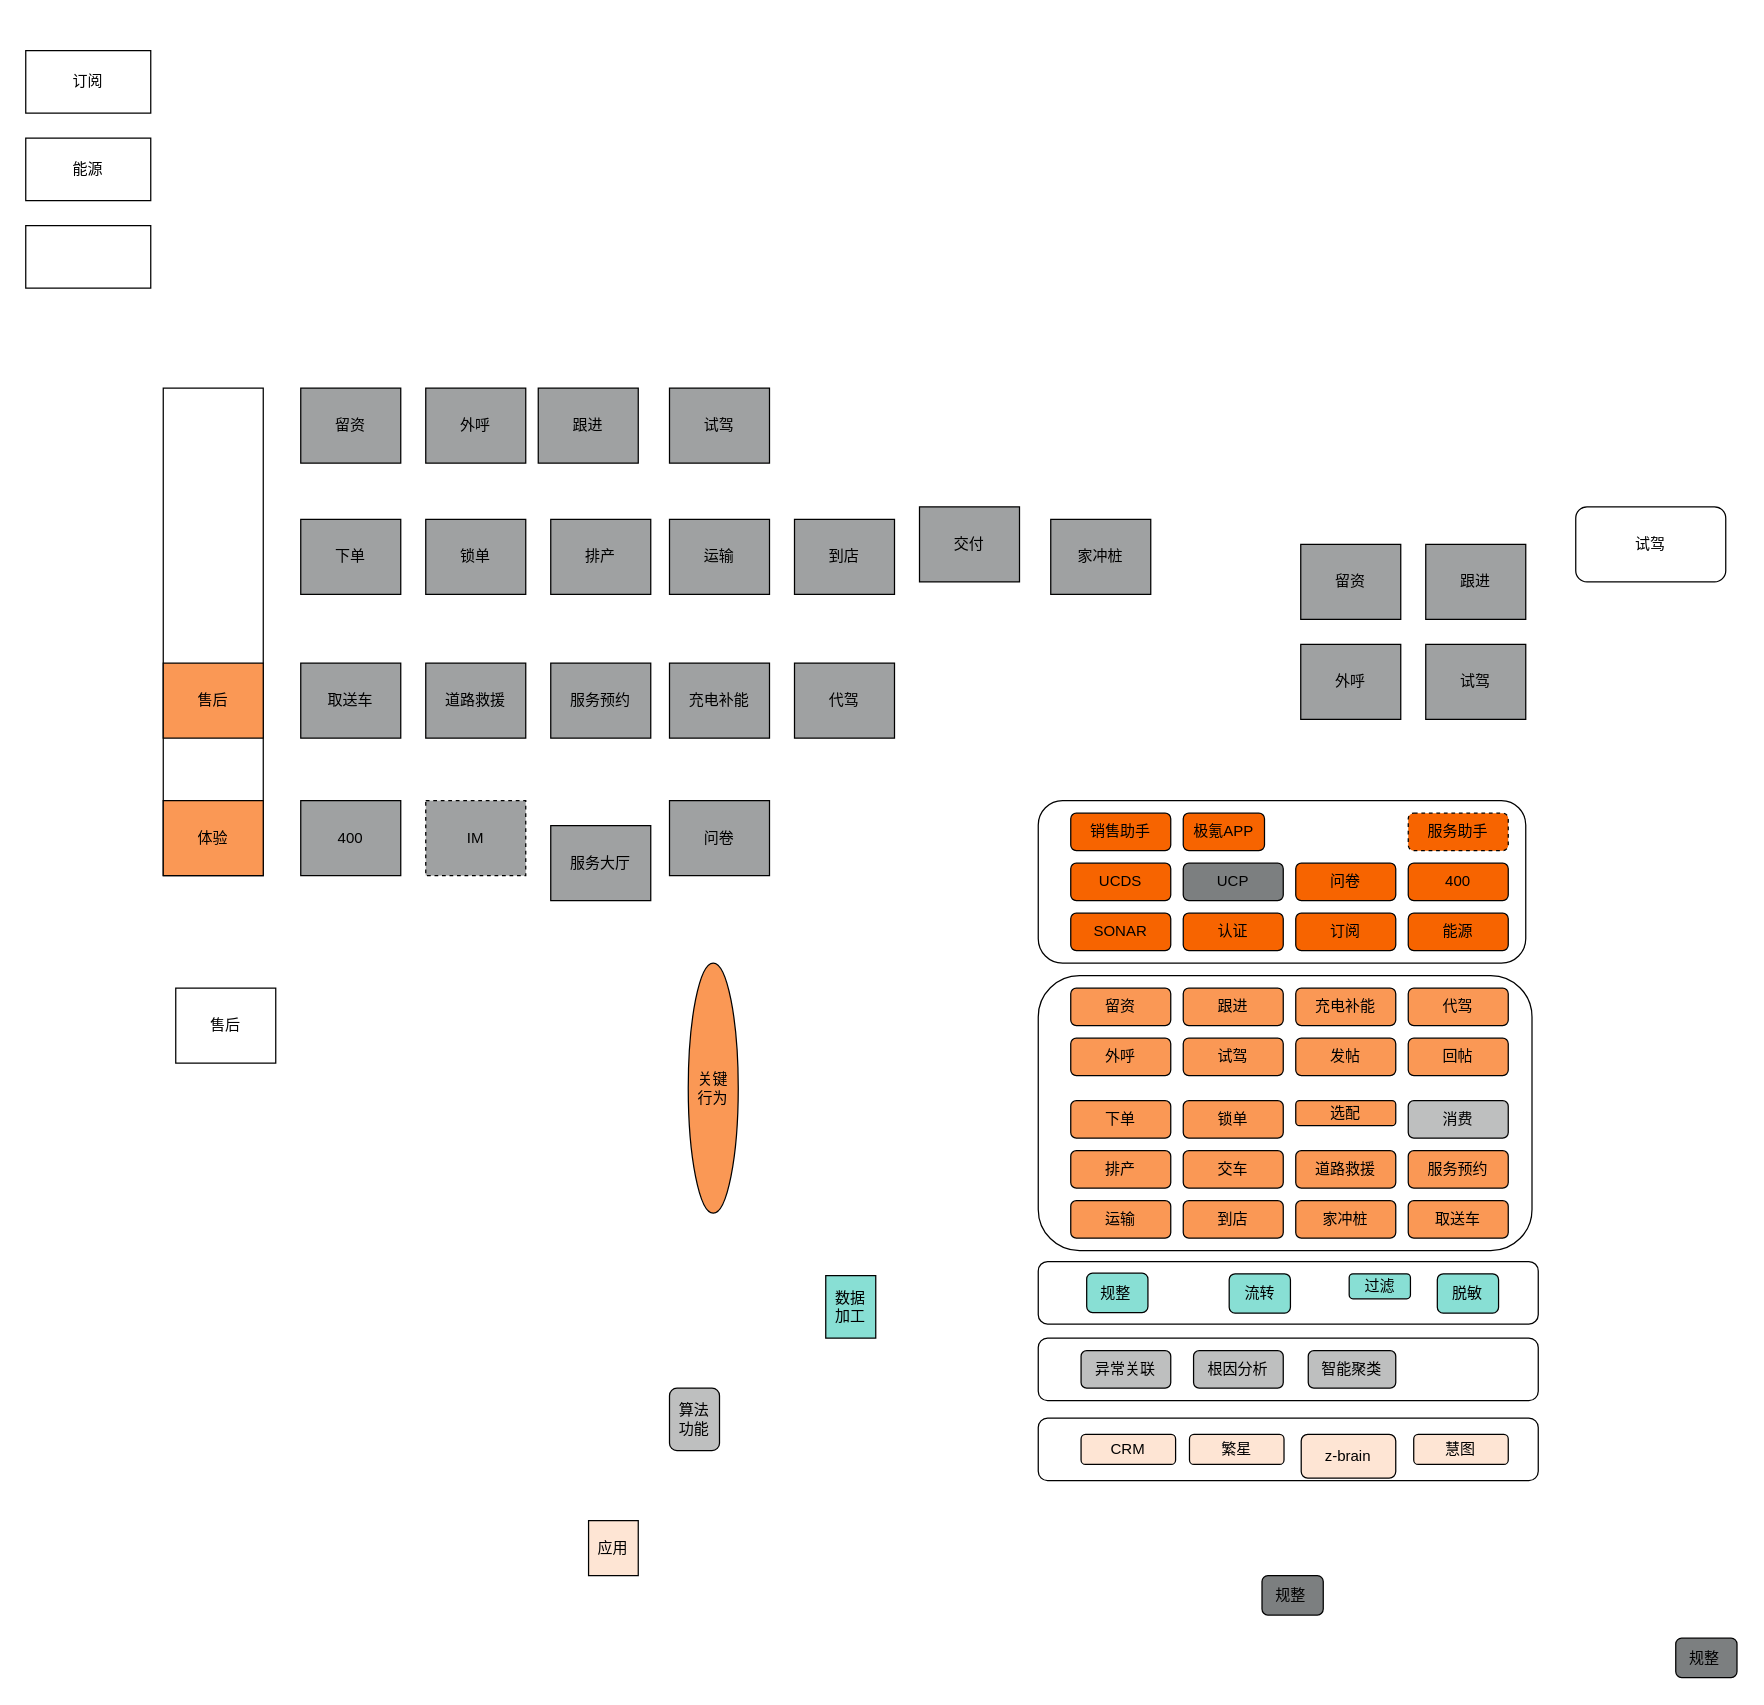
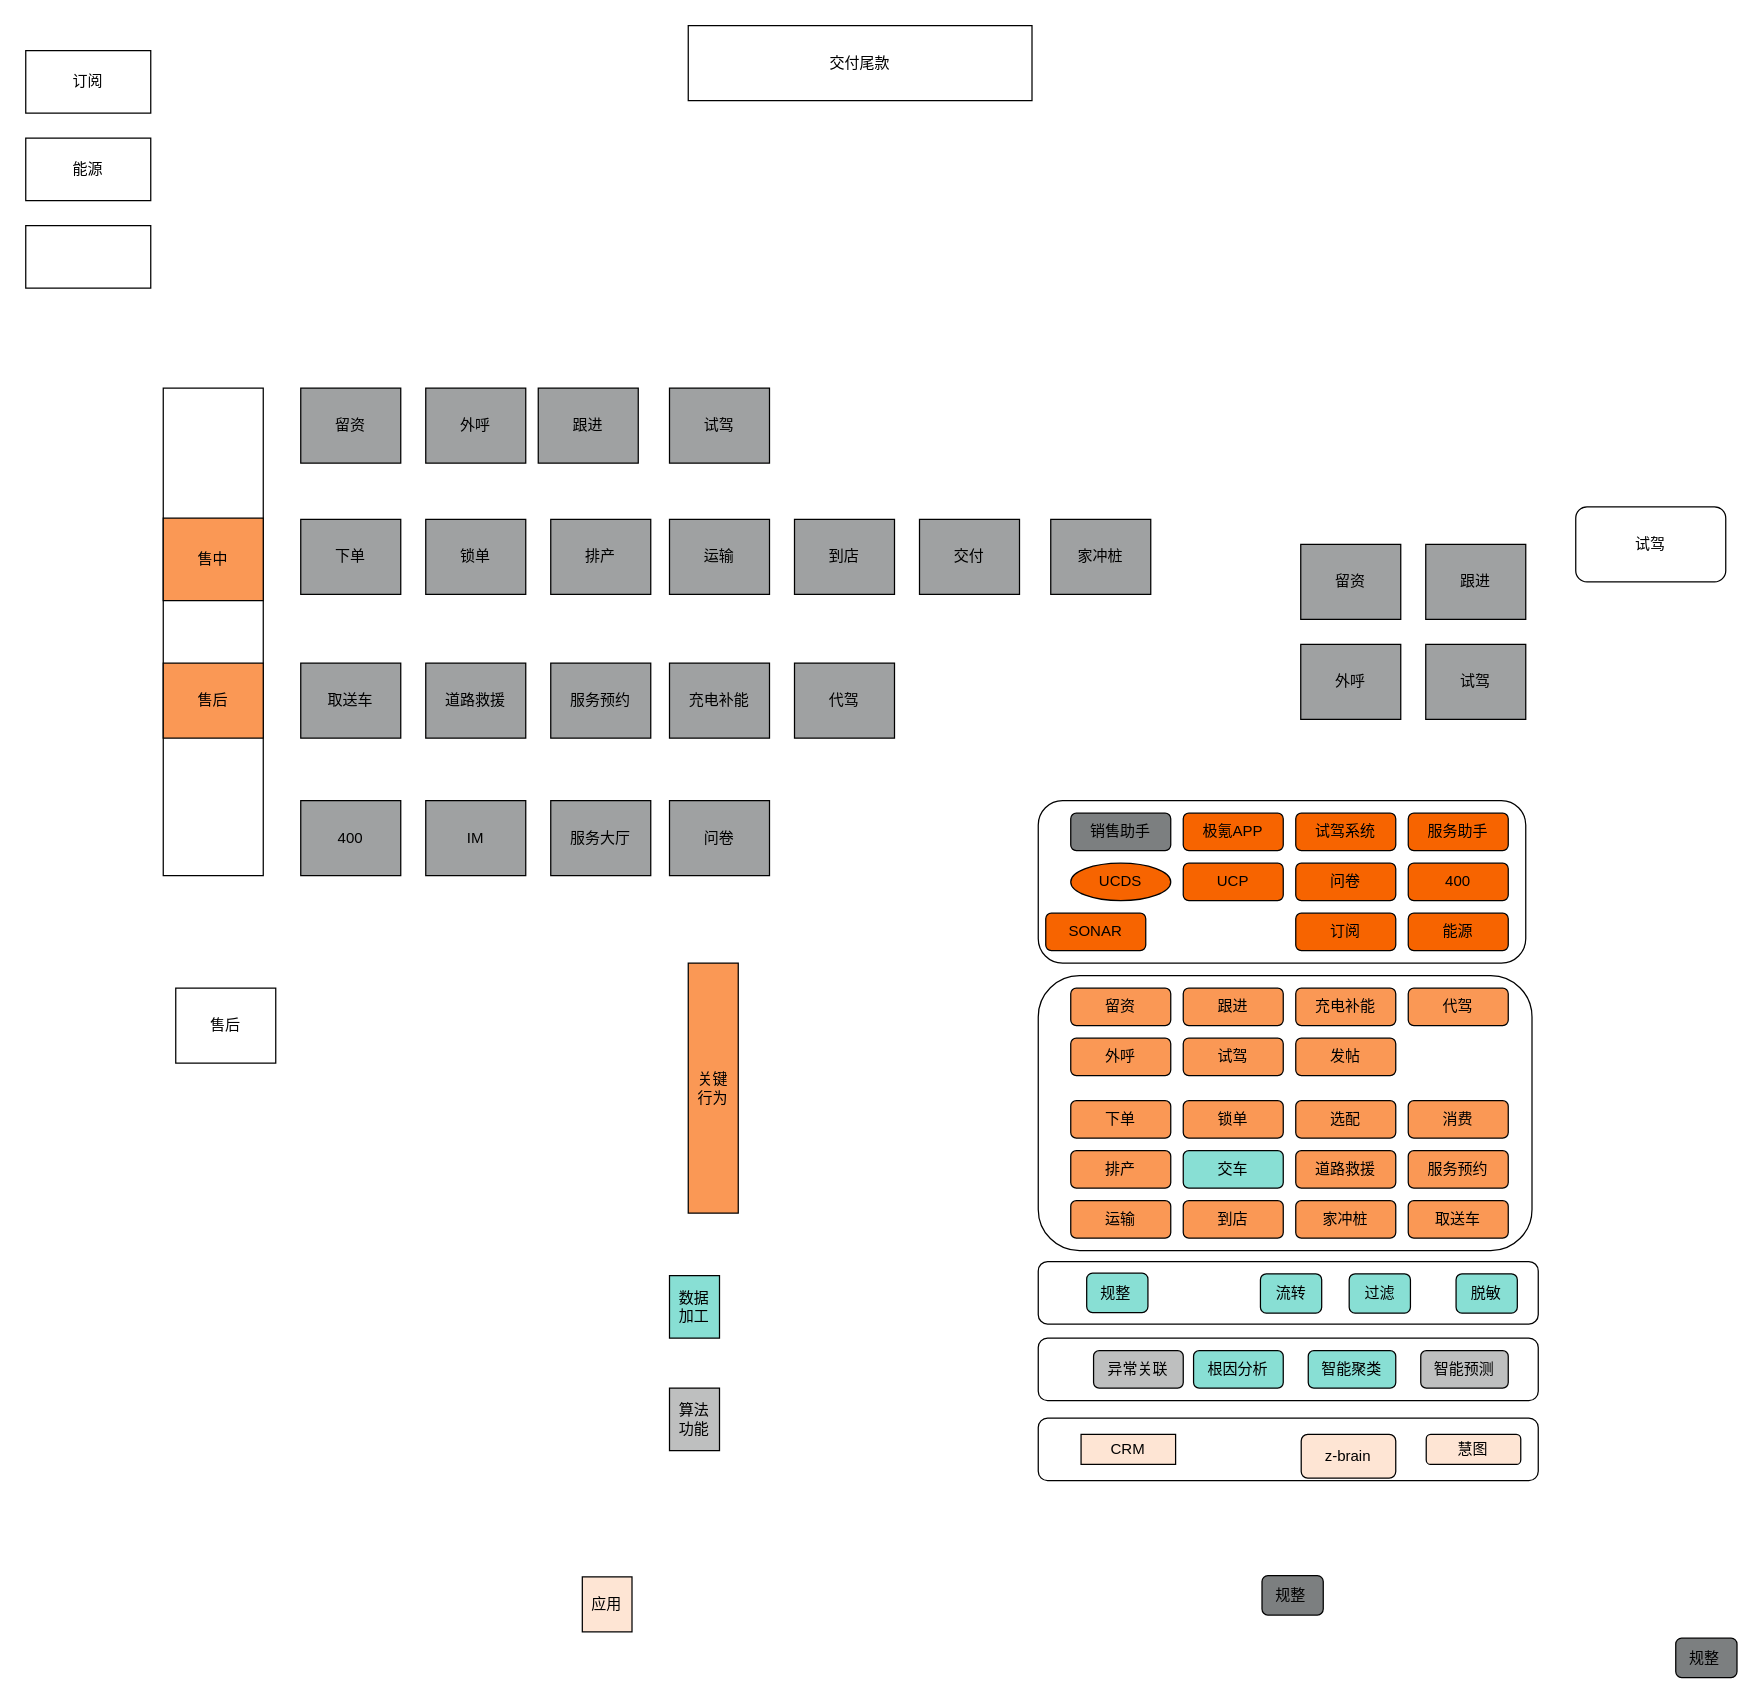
none -> (860, 63)
(969, 544) -> (969, 557)
none -> (213, 559)
(1121, 832) -> (1121, 832)
(1224, 832) -> (1233, 832)
none -> (1346, 832)
(1458, 832) -> (1458, 832)
(213, 838) -> none
(476, 838) -> (476, 838)
(601, 863) -> (601, 838)
(1121, 882) -> (1121, 882)
(1233, 882) -> (1233, 882)
(1121, 932) -> (1096, 932)
(1233, 932) -> none
(1458, 1057) -> none
(713, 1088) -> (713, 1088)
(1346, 1113) -> (1346, 1119)
(1458, 1119) -> (1458, 1119)
(1233, 1169) -> (1233, 1169)
(1380, 1286) -> (1380, 1293)
(1260, 1293) -> (1291, 1293)
(1468, 1293) -> (1487, 1293)
(851, 1307) -> (694, 1307)
(1126, 1369) -> (1138, 1369)
(1238, 1369) -> (1238, 1369)
(1352, 1369) -> (1352, 1369)
none -> (1464, 1369)
(694, 1419) -> (694, 1419)
(1128, 1449) -> (1128, 1449)
(1237, 1449) -> none
(1461, 1449) -> (1473, 1449)
(613, 1548) -> (607, 1604)
